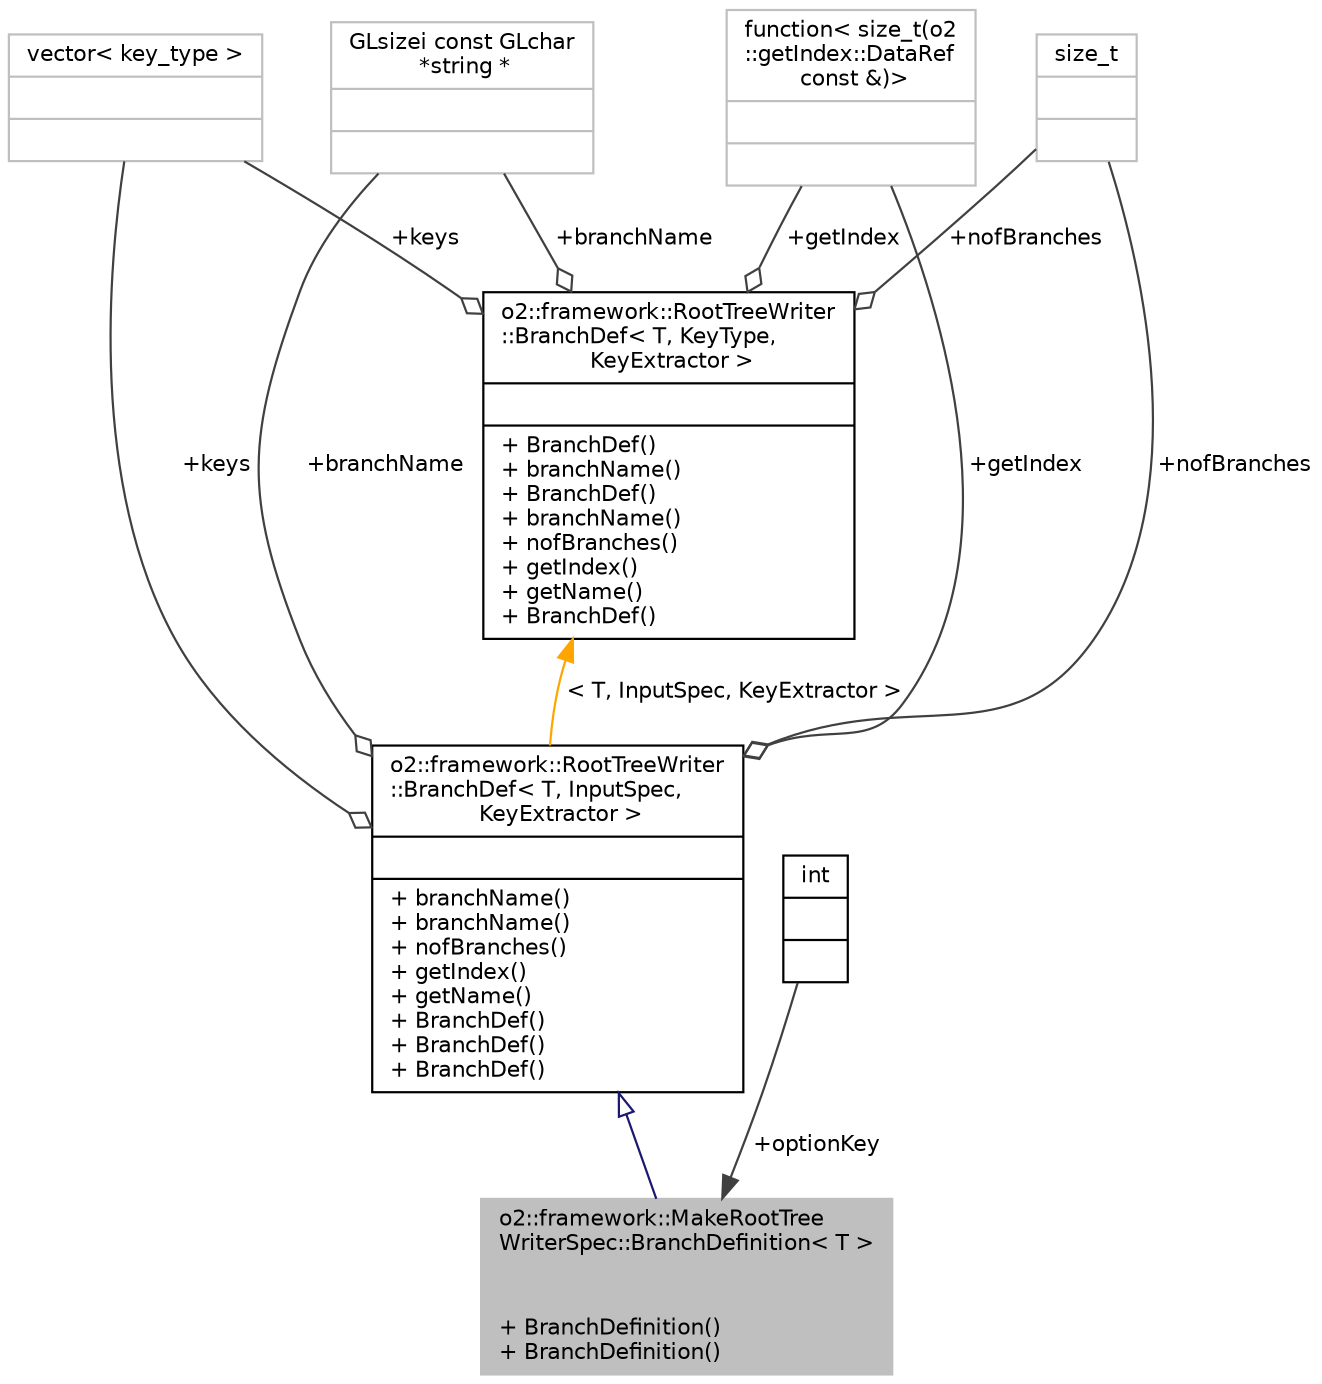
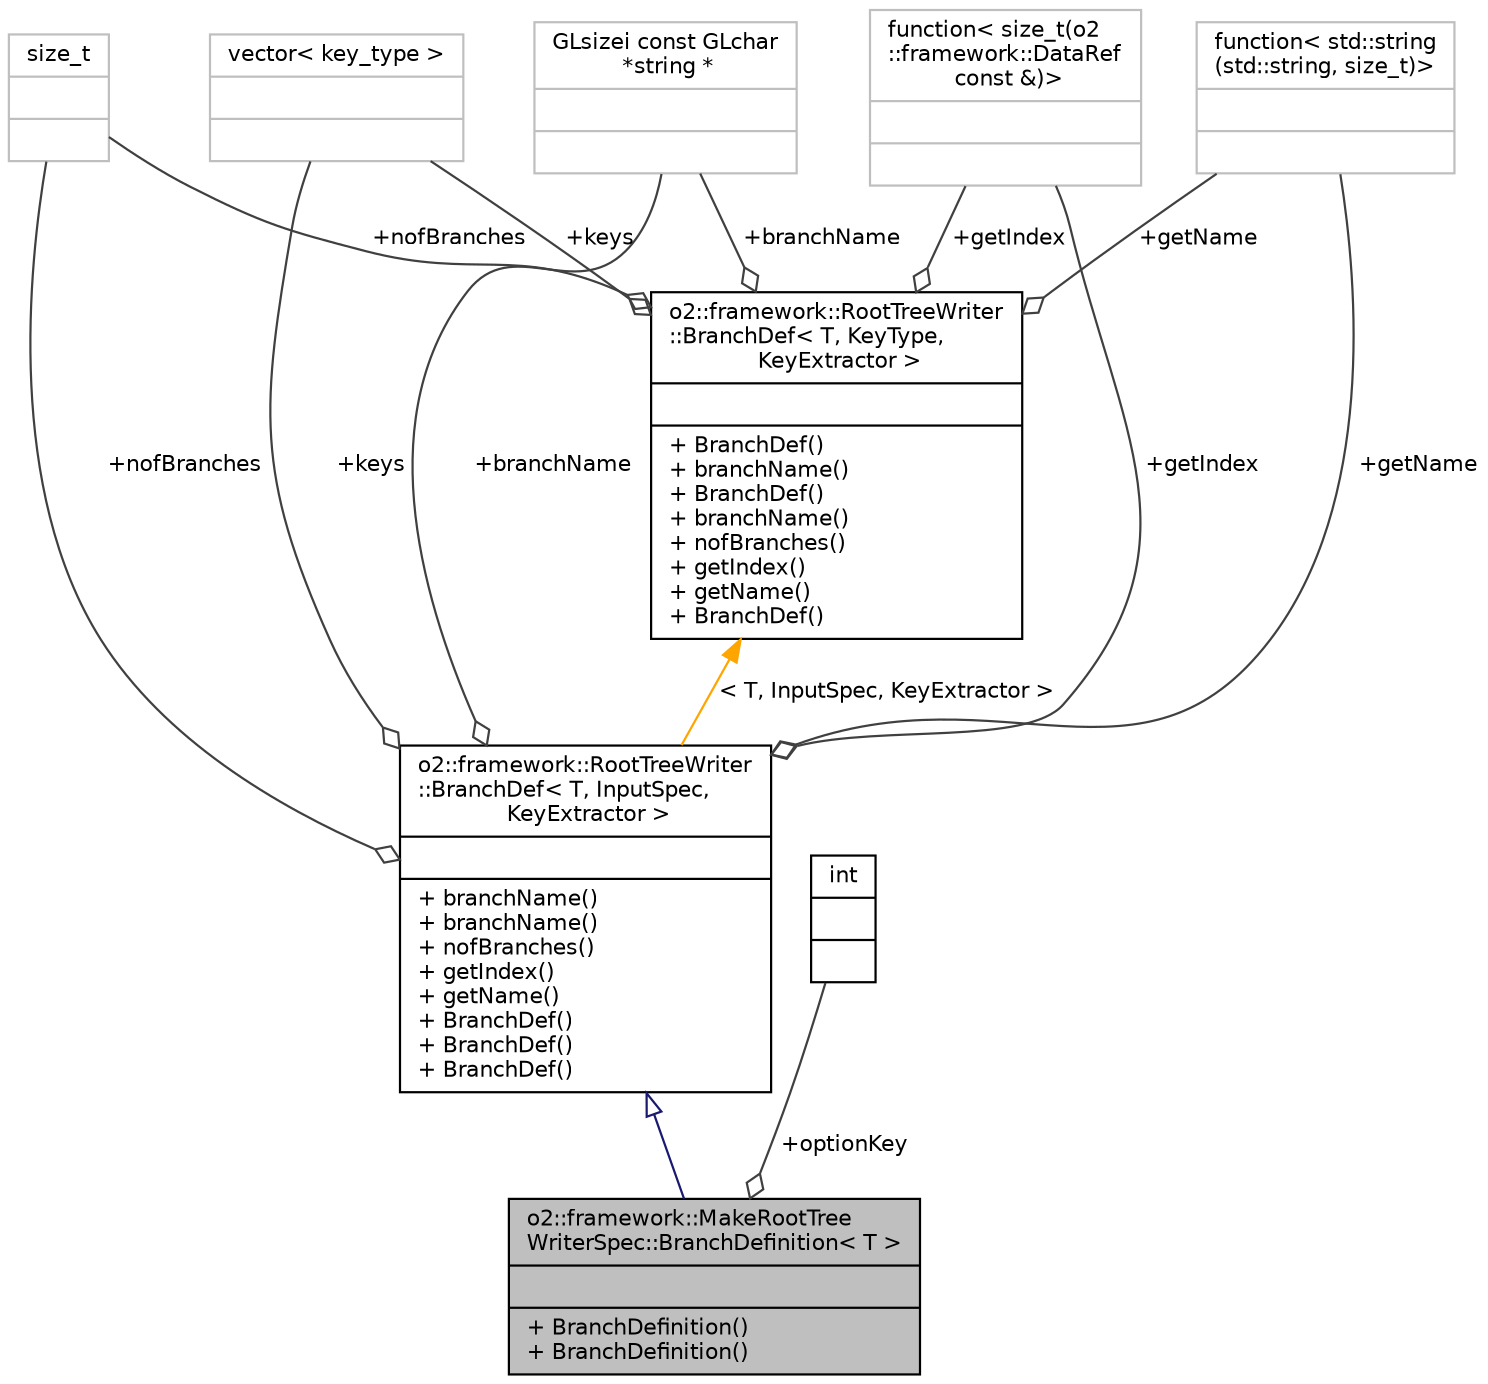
(850, 54) -> (1006, 54)
none -> (1326, 98)
(767, 1081) -> (795, 1079)
(687, 1287) -> (714, 1287)
